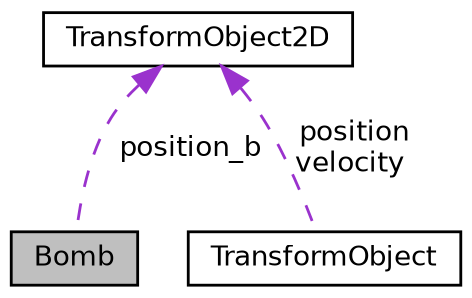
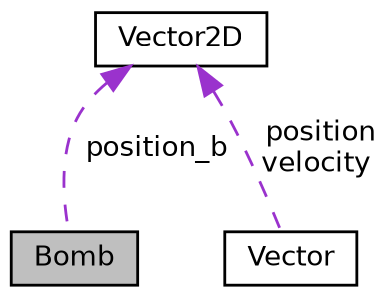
(198, 39) -> (181, 39)
(325, 258) -> (291, 258)
